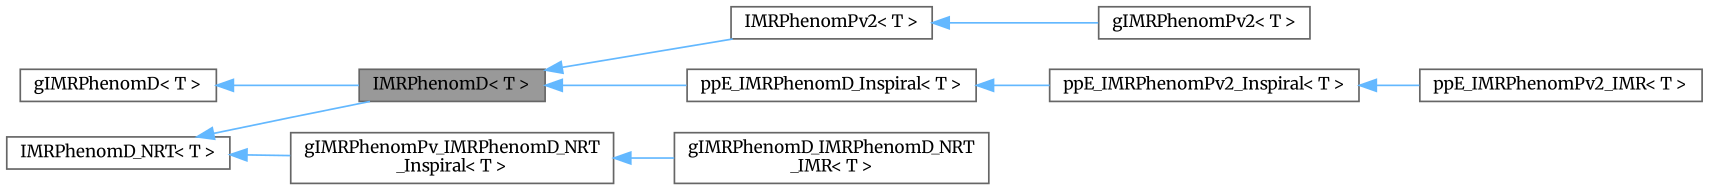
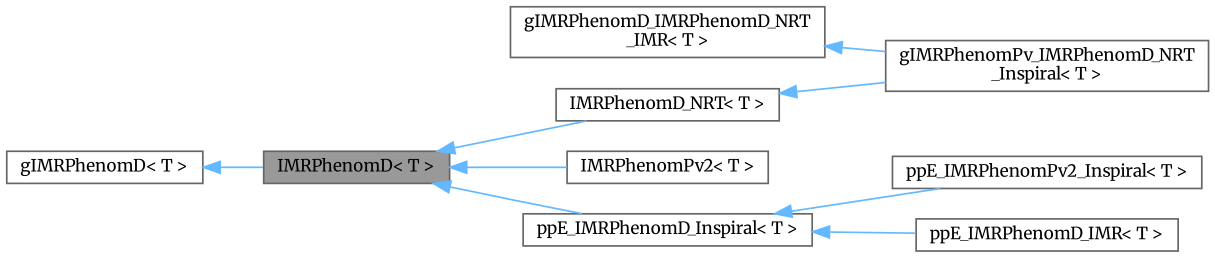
(1204, 23) -> none
(1561, 85) -> none
(292, 117) -> (521, 134)
(653, 158) -> (864, 50)
none -> (1047, 235)
